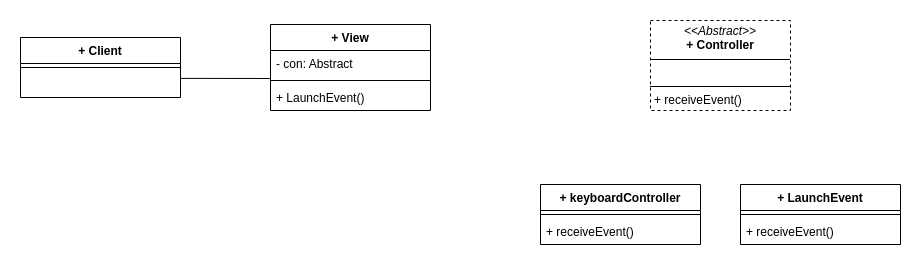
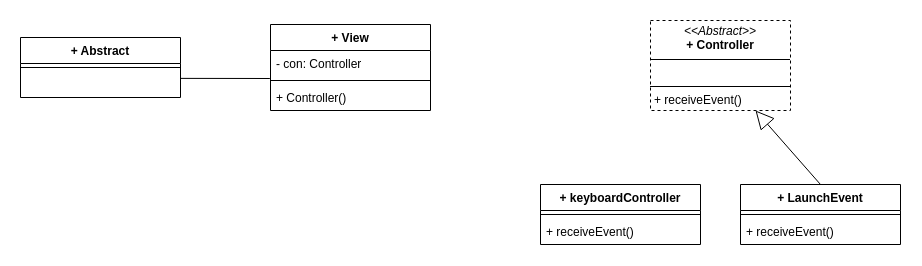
(101, 52) -> (101, 52)
(322, 65) -> (326, 65)
(325, 99) -> (319, 99)
none -> (793, 154)
